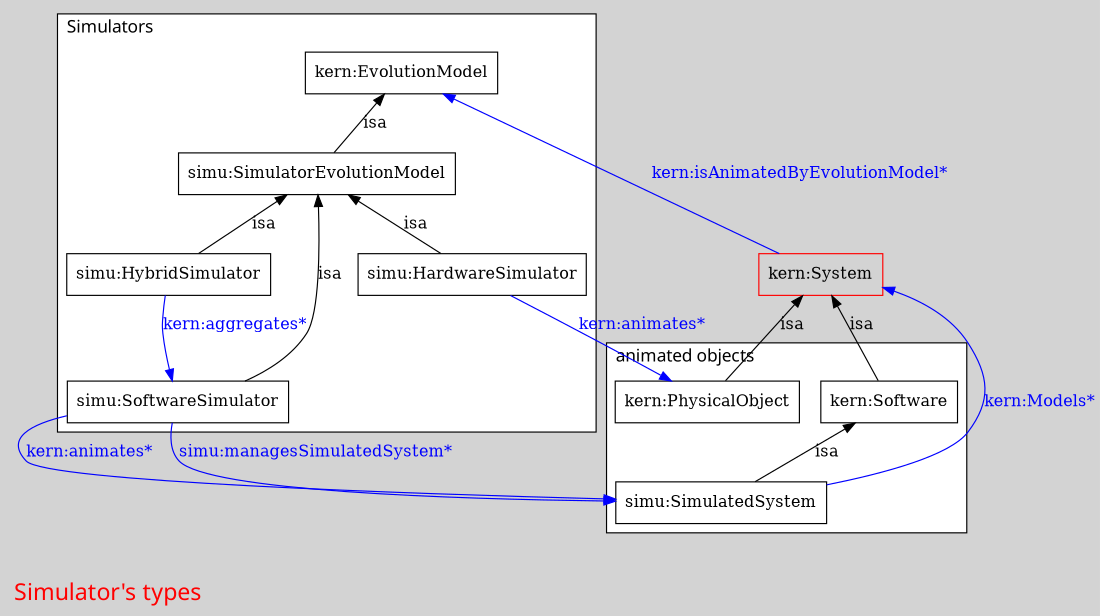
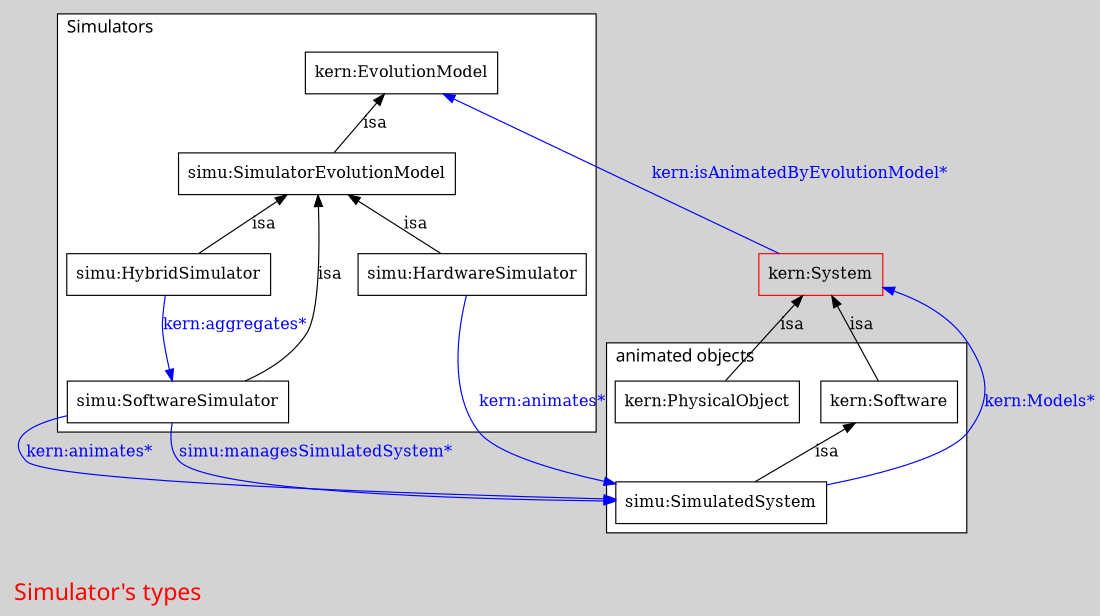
(586, 335) -> (474, 424)
